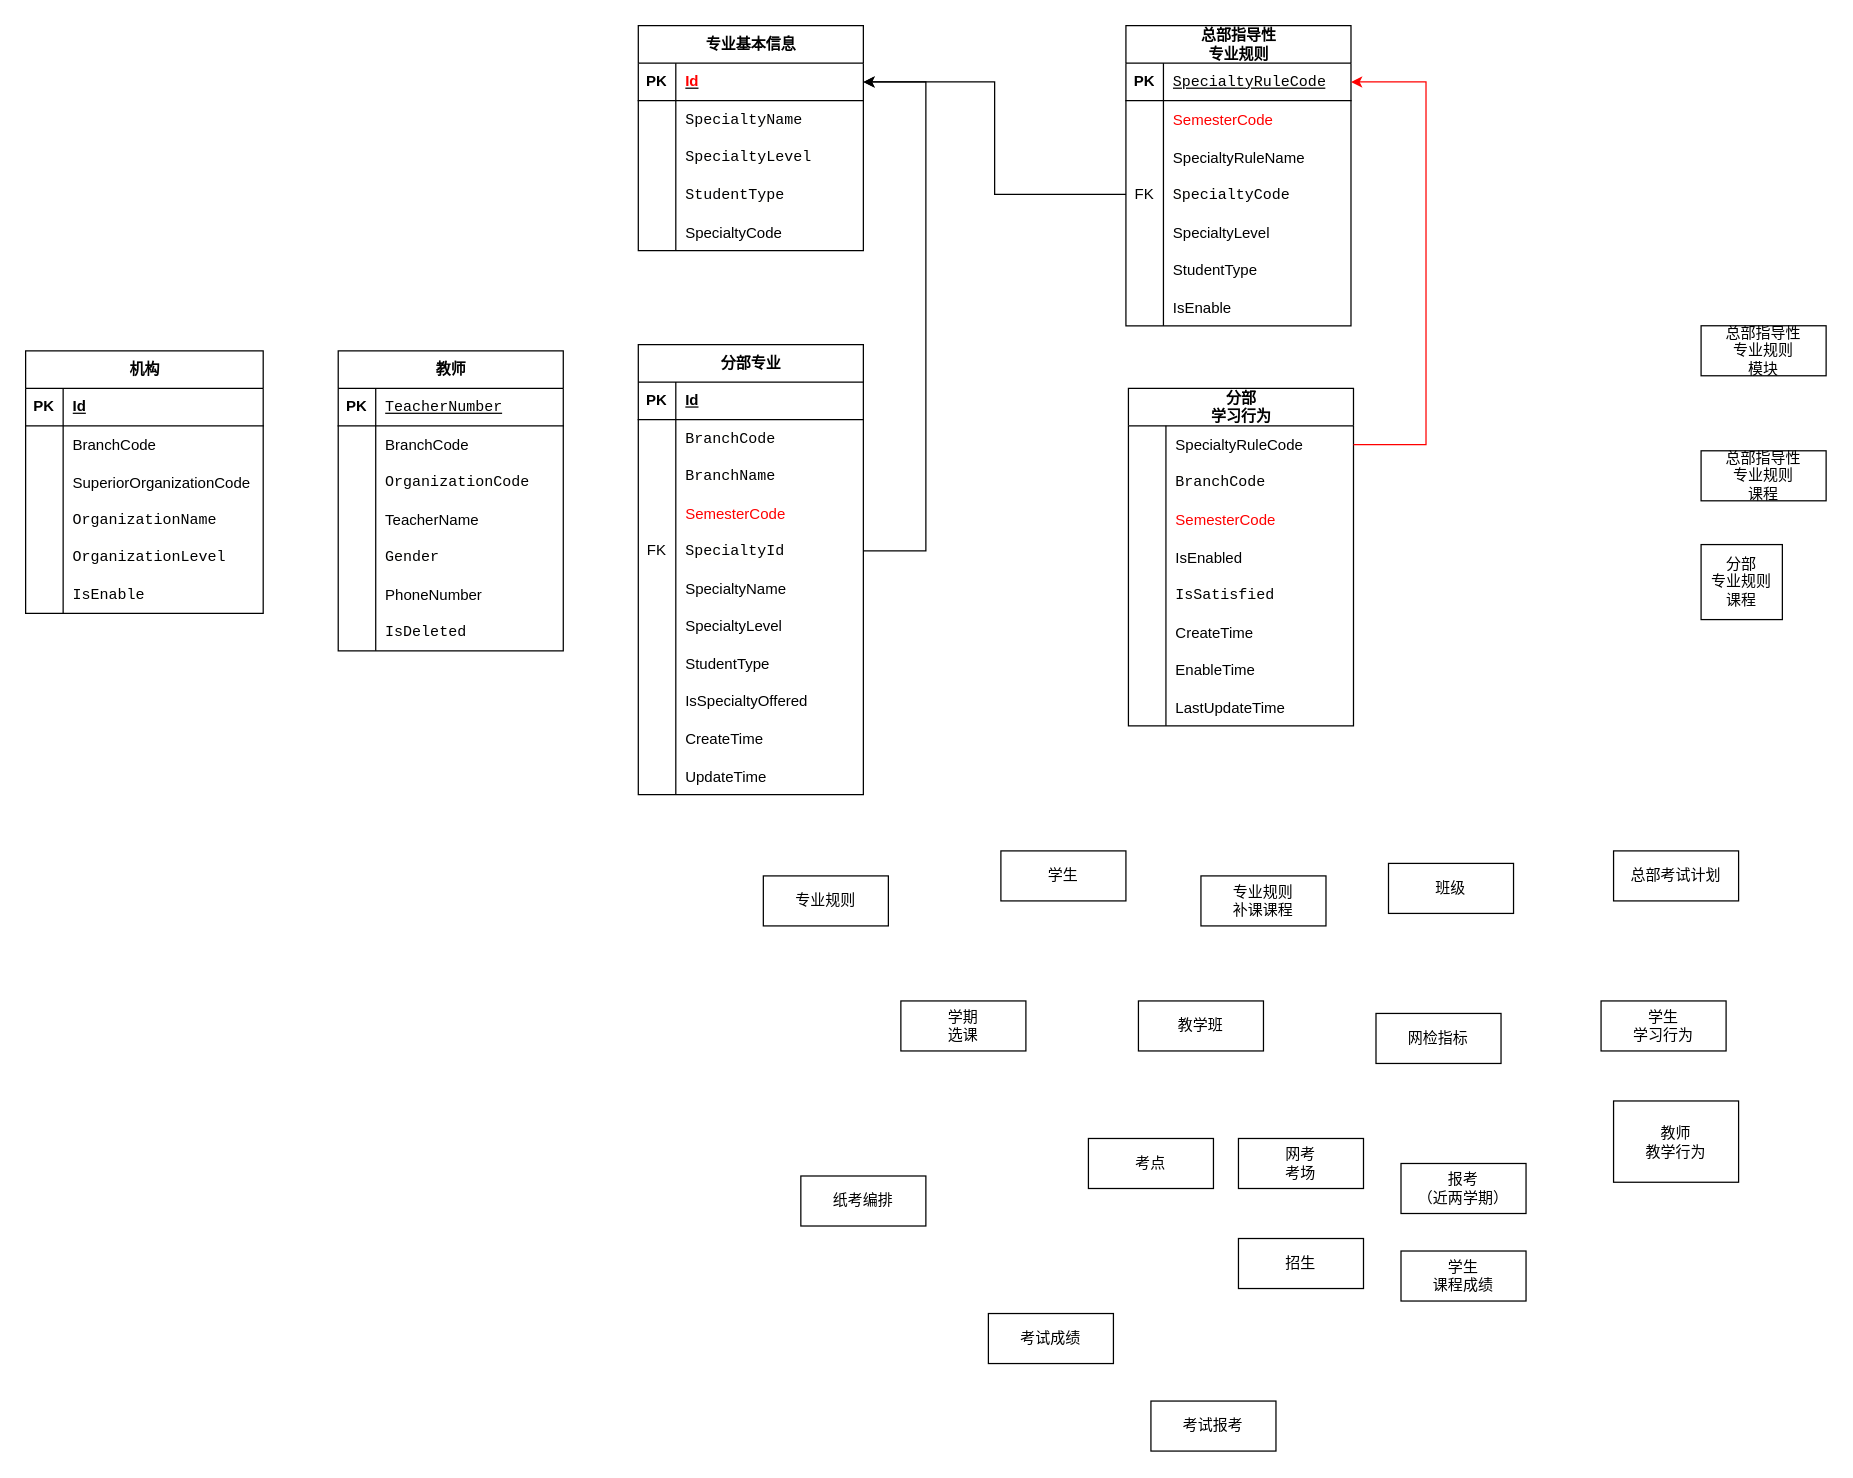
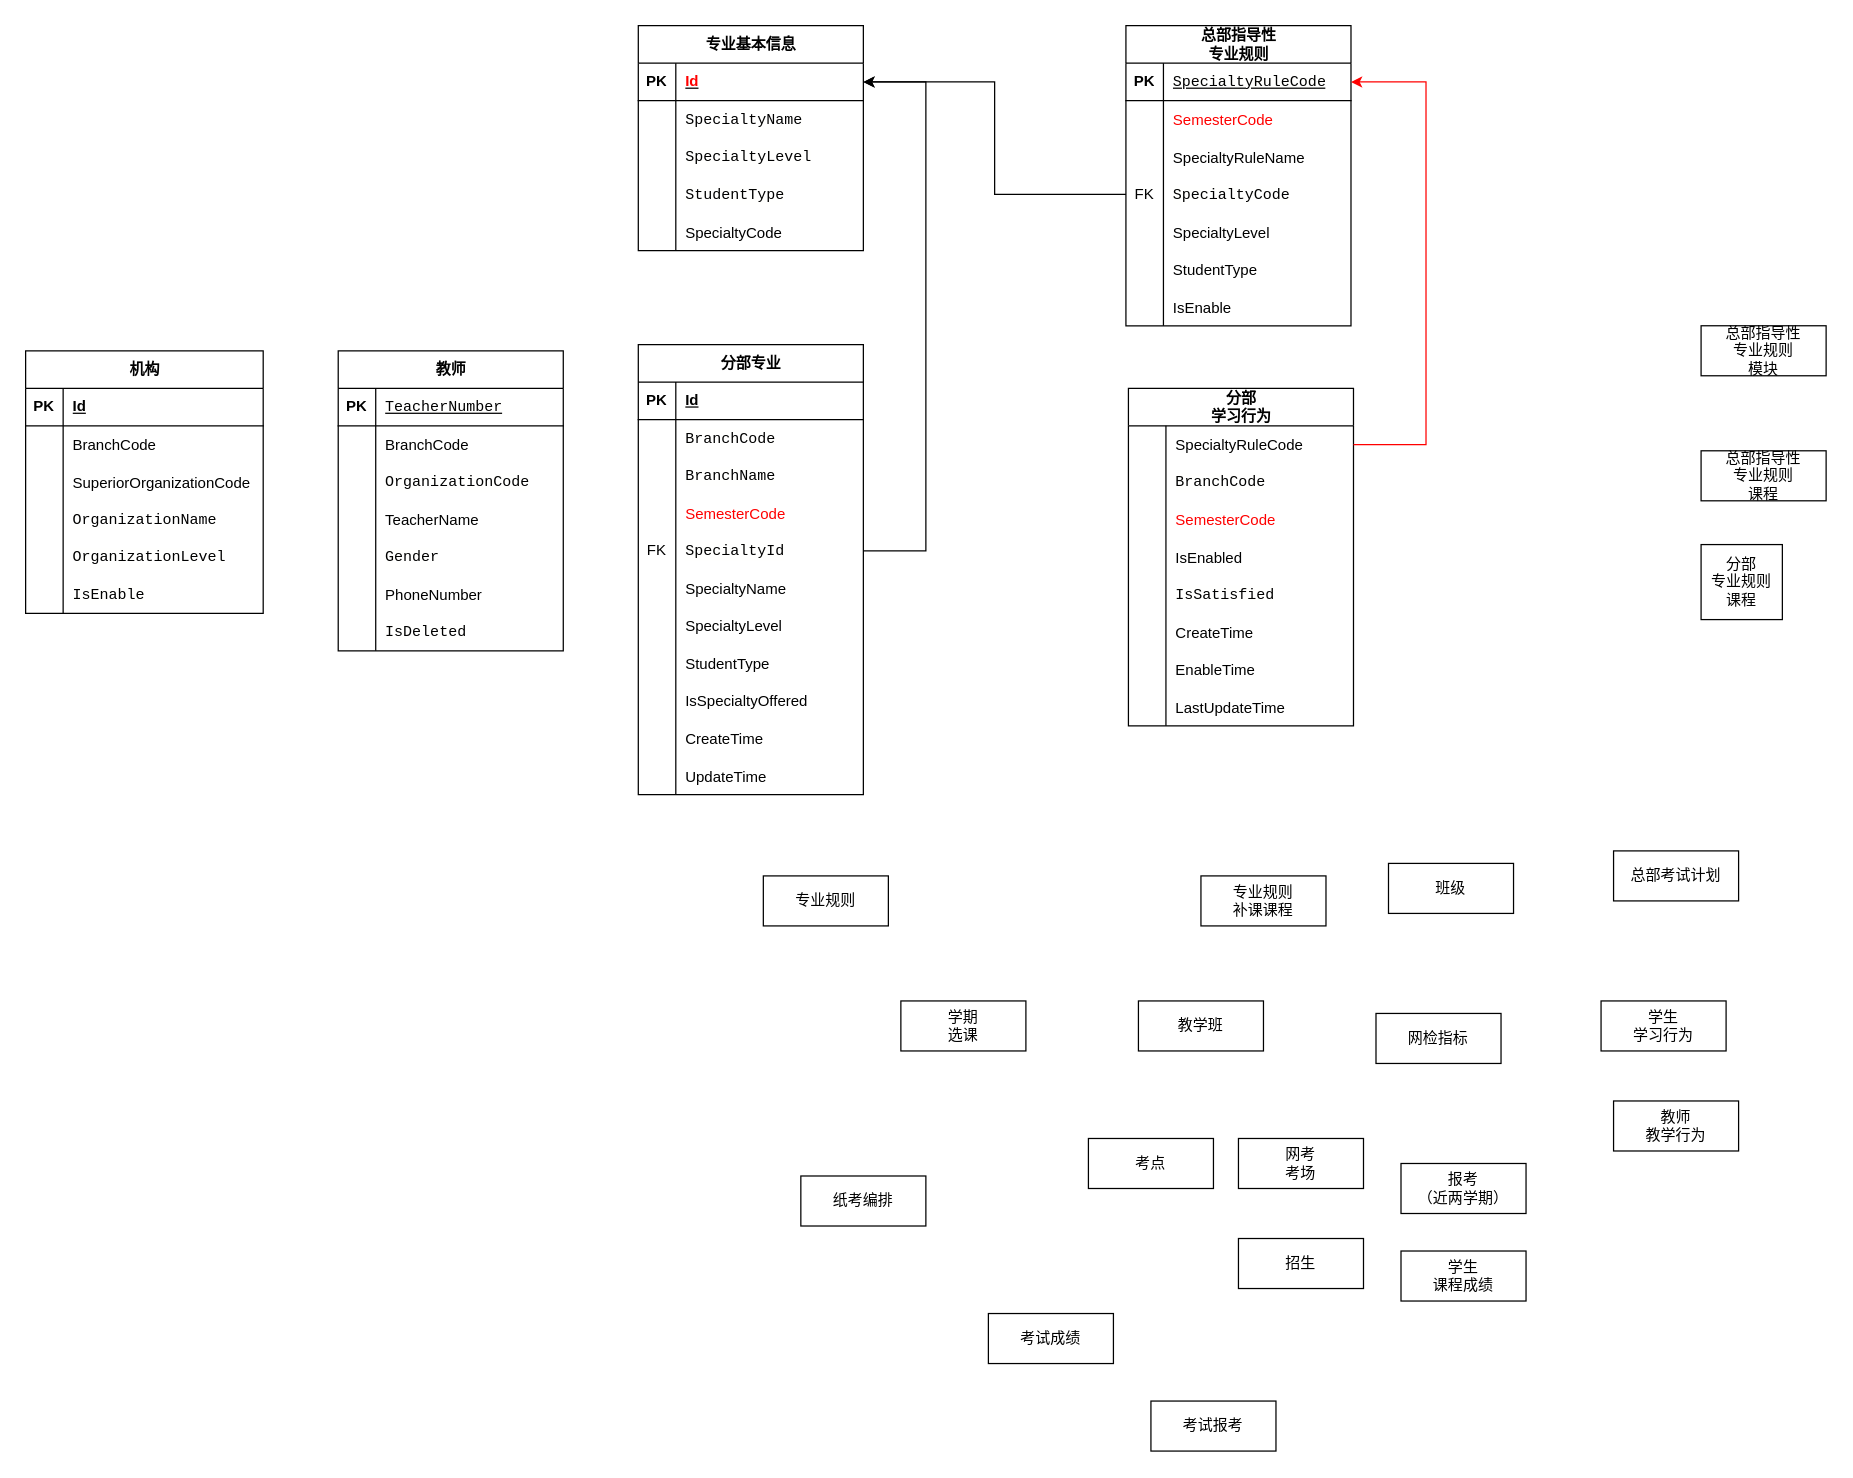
(1063, 876) -> none
(1676, 1141) -> (1676, 1126)
